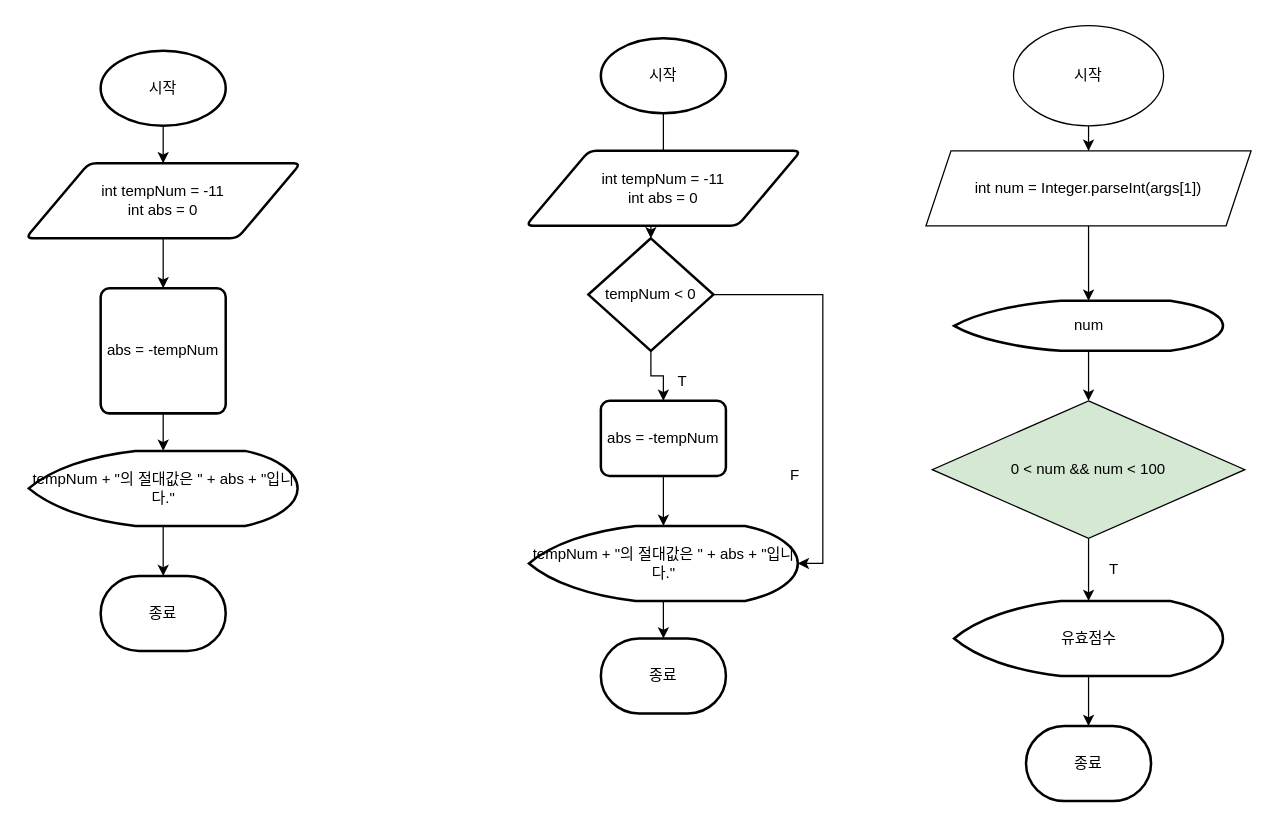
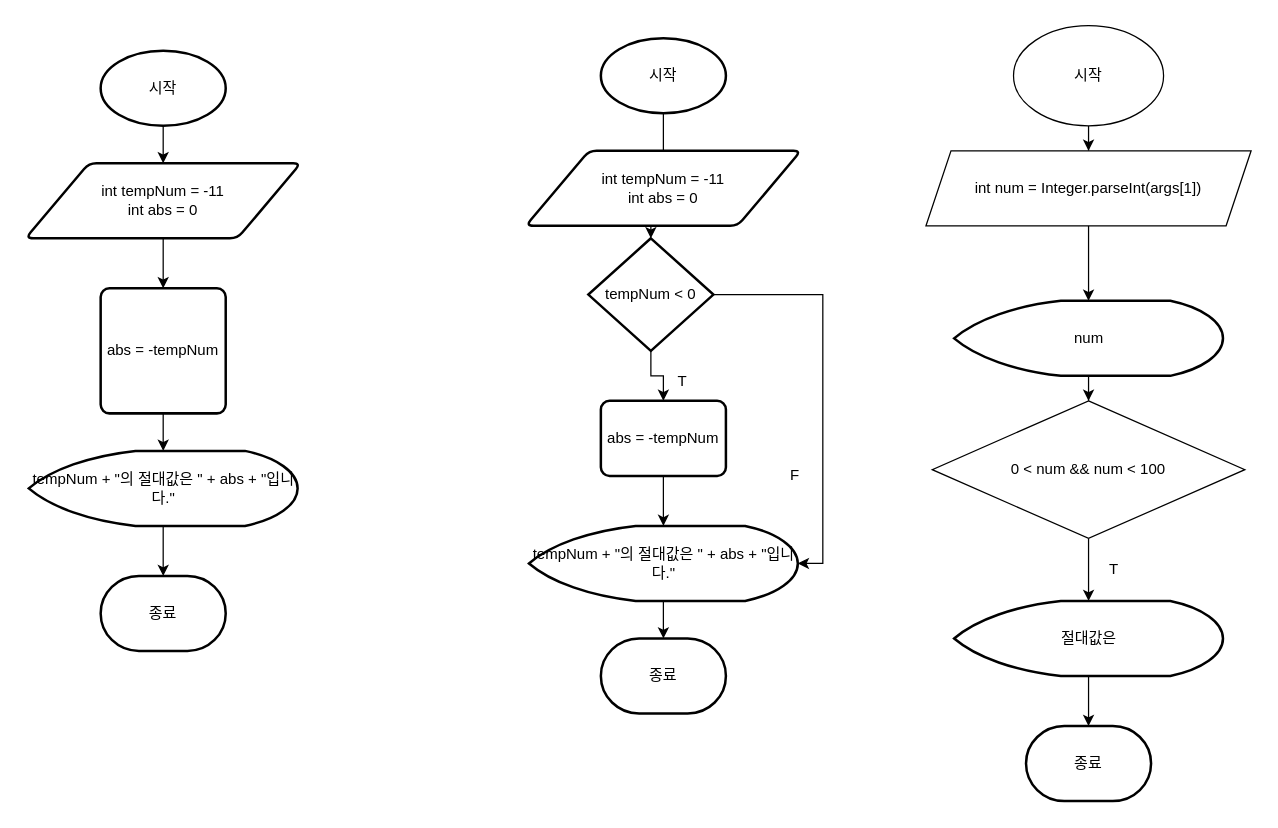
(1088, 326) -> (1088, 338)
(1088, 469) -> (1088, 469)
(1089, 638) -> (1089, 638)
